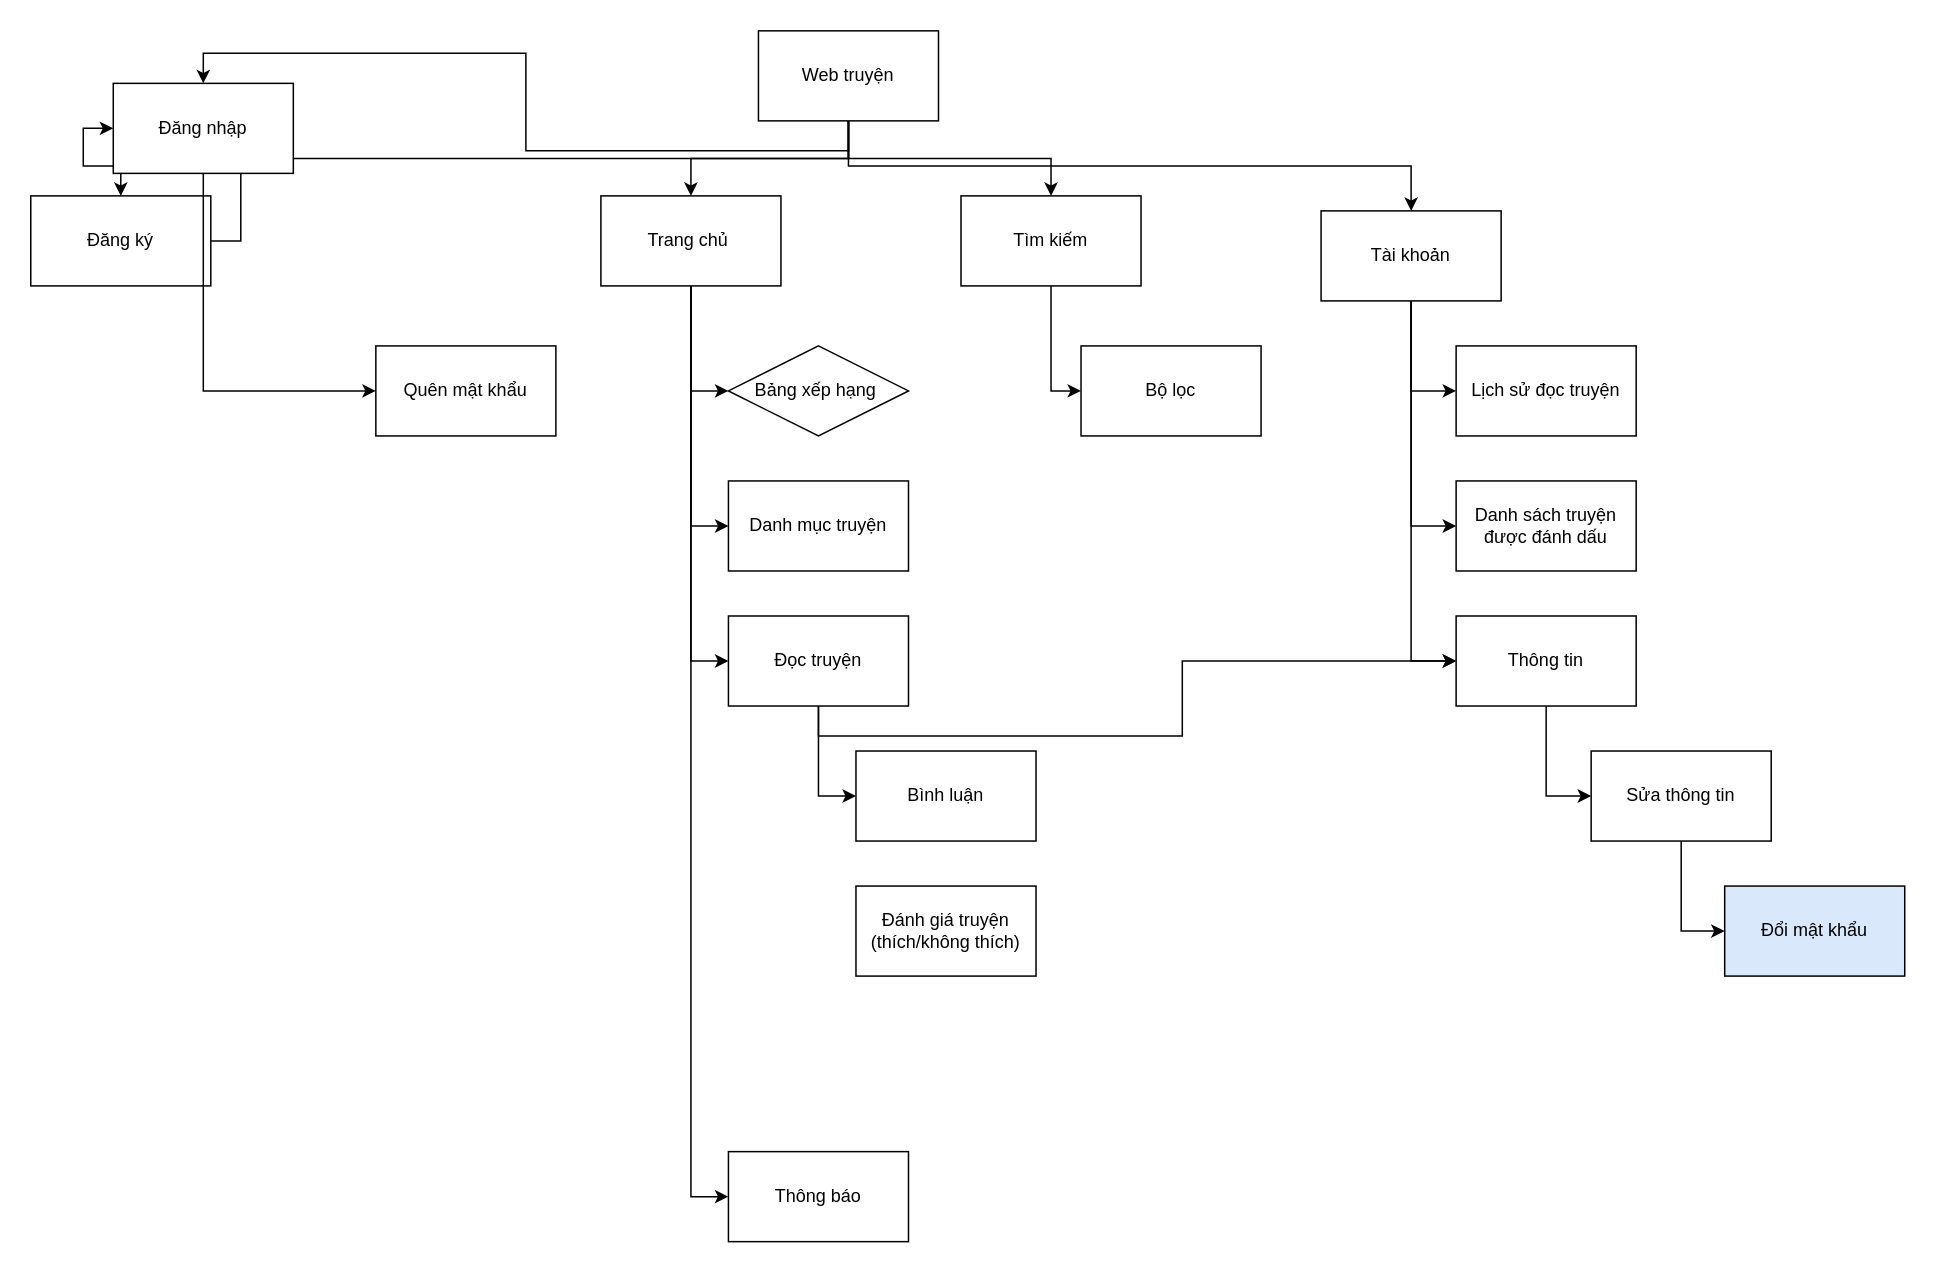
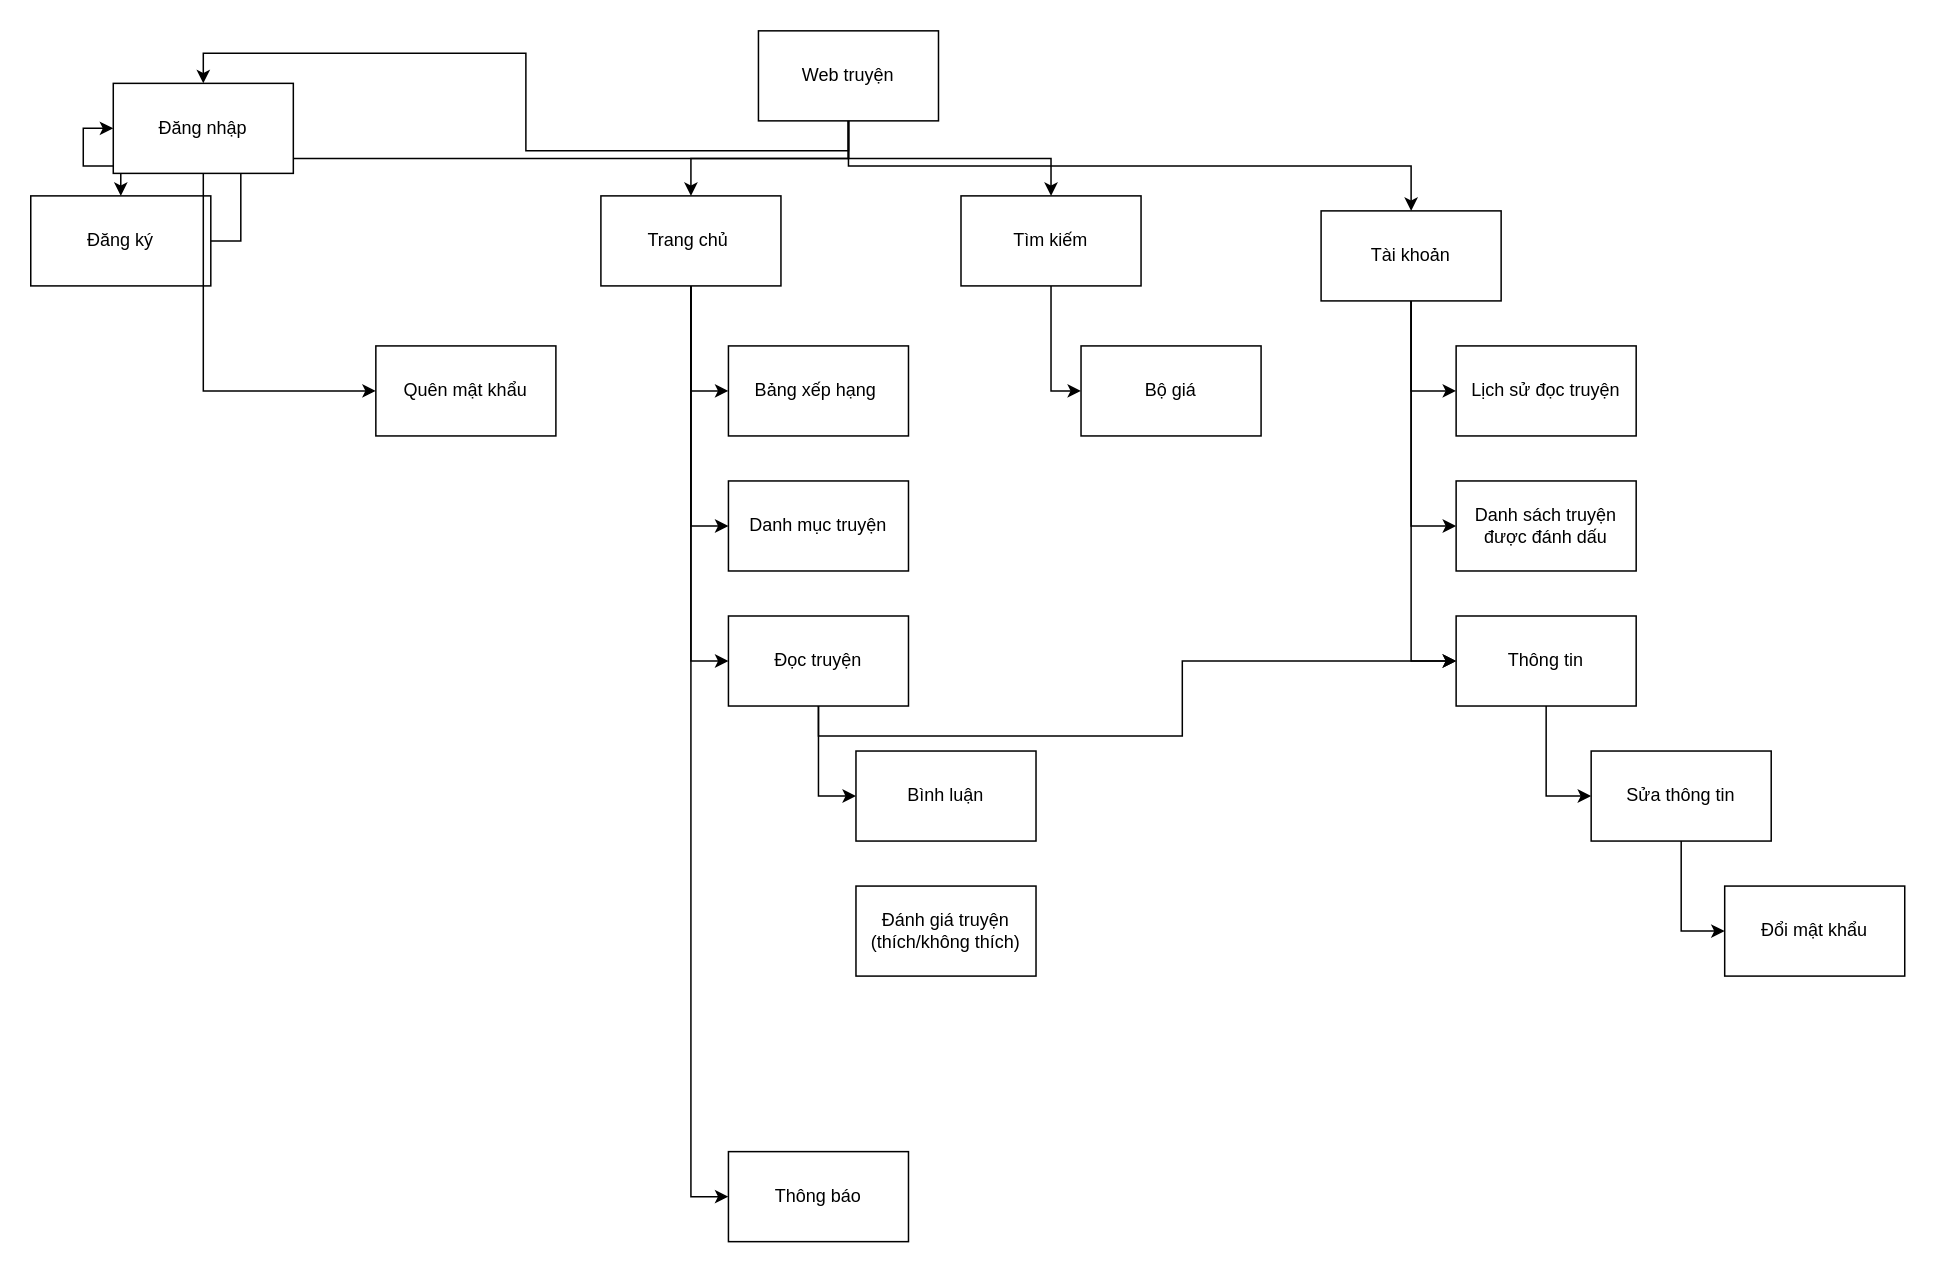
(818, 391) -> (818, 391)
(1171, 391) -> (1171, 391)
(1814, 931) -> (1814, 931)
